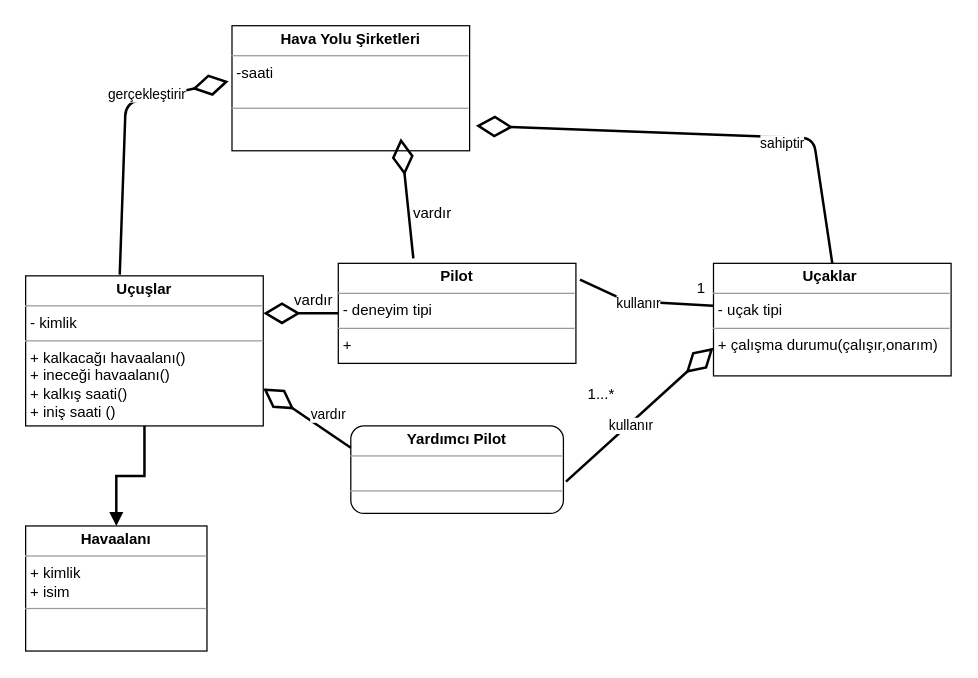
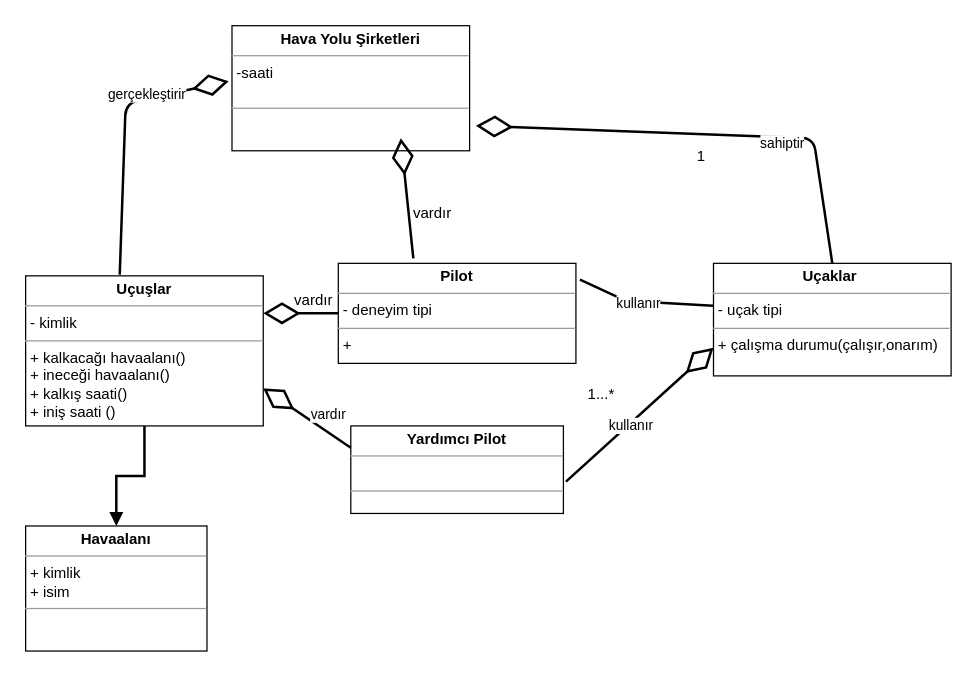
(701, 288) -> (701, 157)
(457, 469) -> (457, 469)
